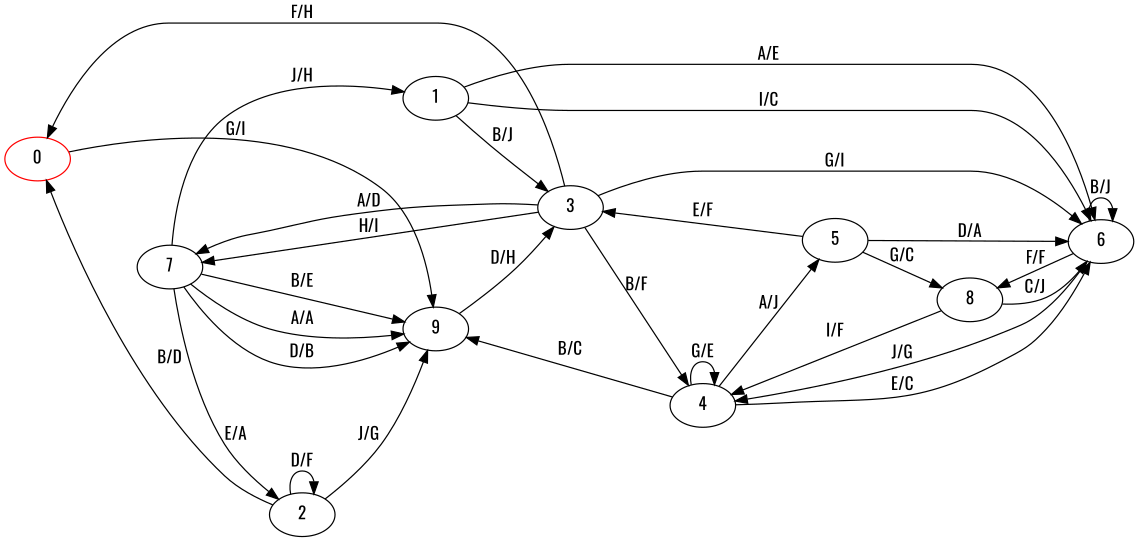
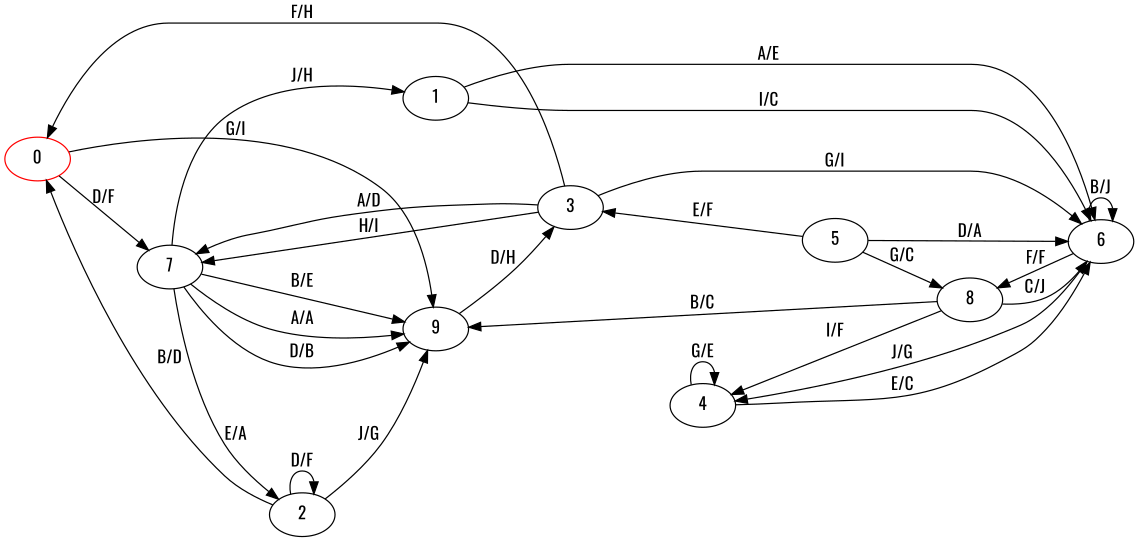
(496, 151) -> none
none -> (99, 209)
(633, 301) -> none
(765, 328) -> none
(575, 369) -> (709, 314)
